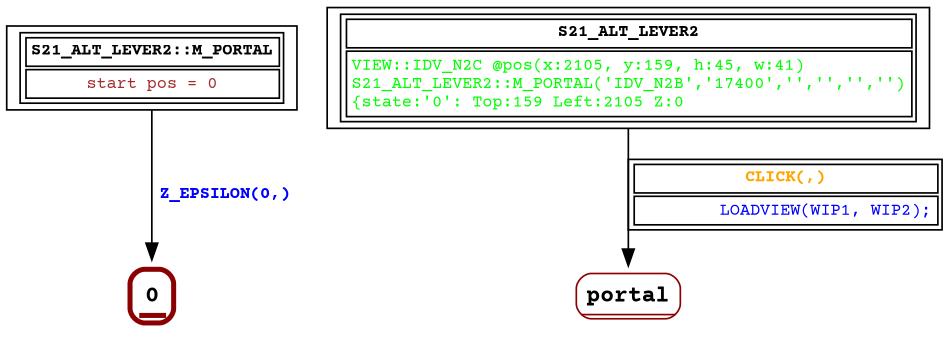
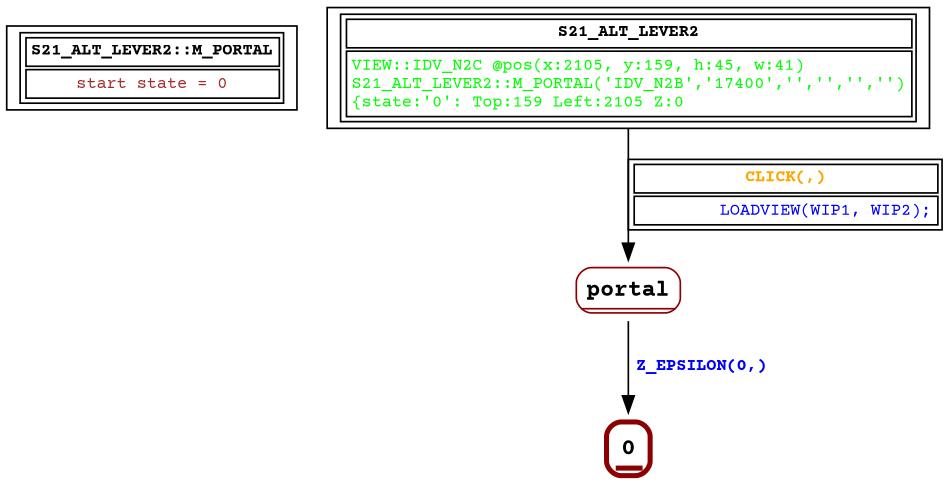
(153, 83) -> (153, 83)
(152, 177) -> (628, 358)
